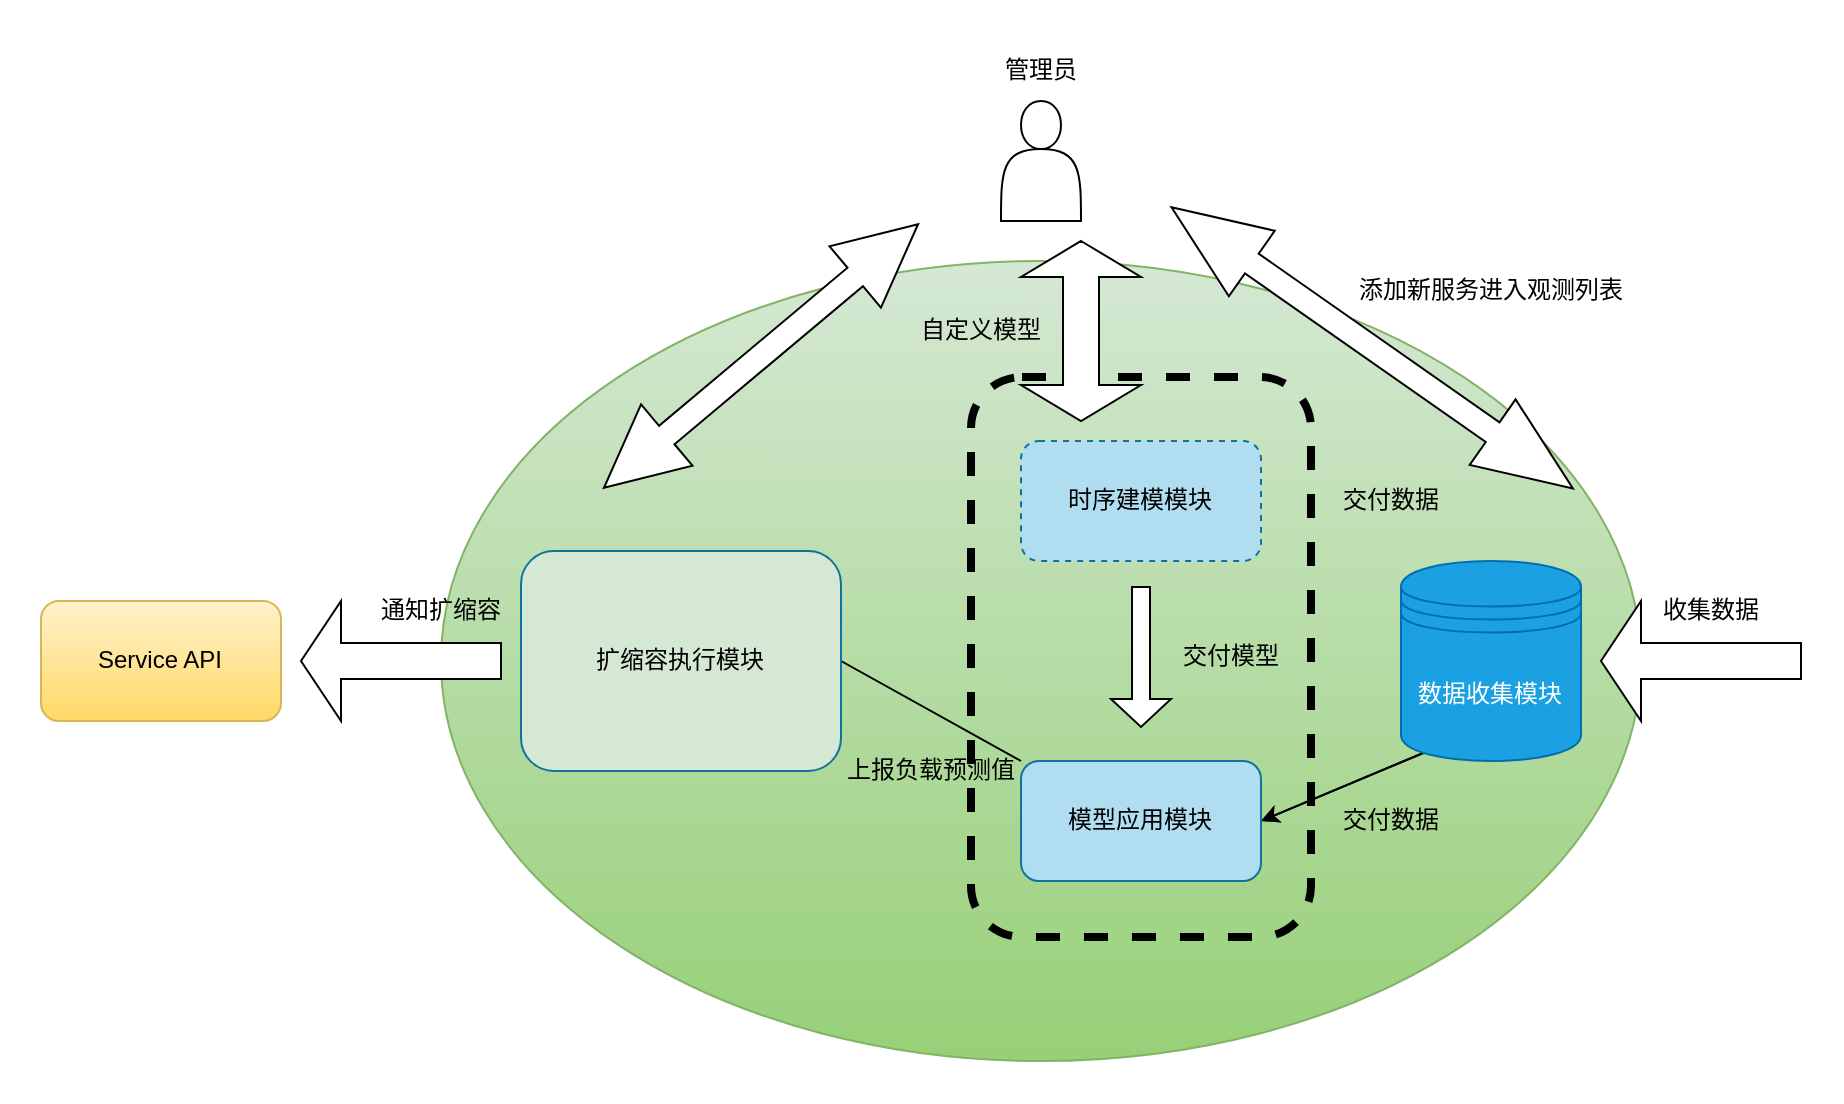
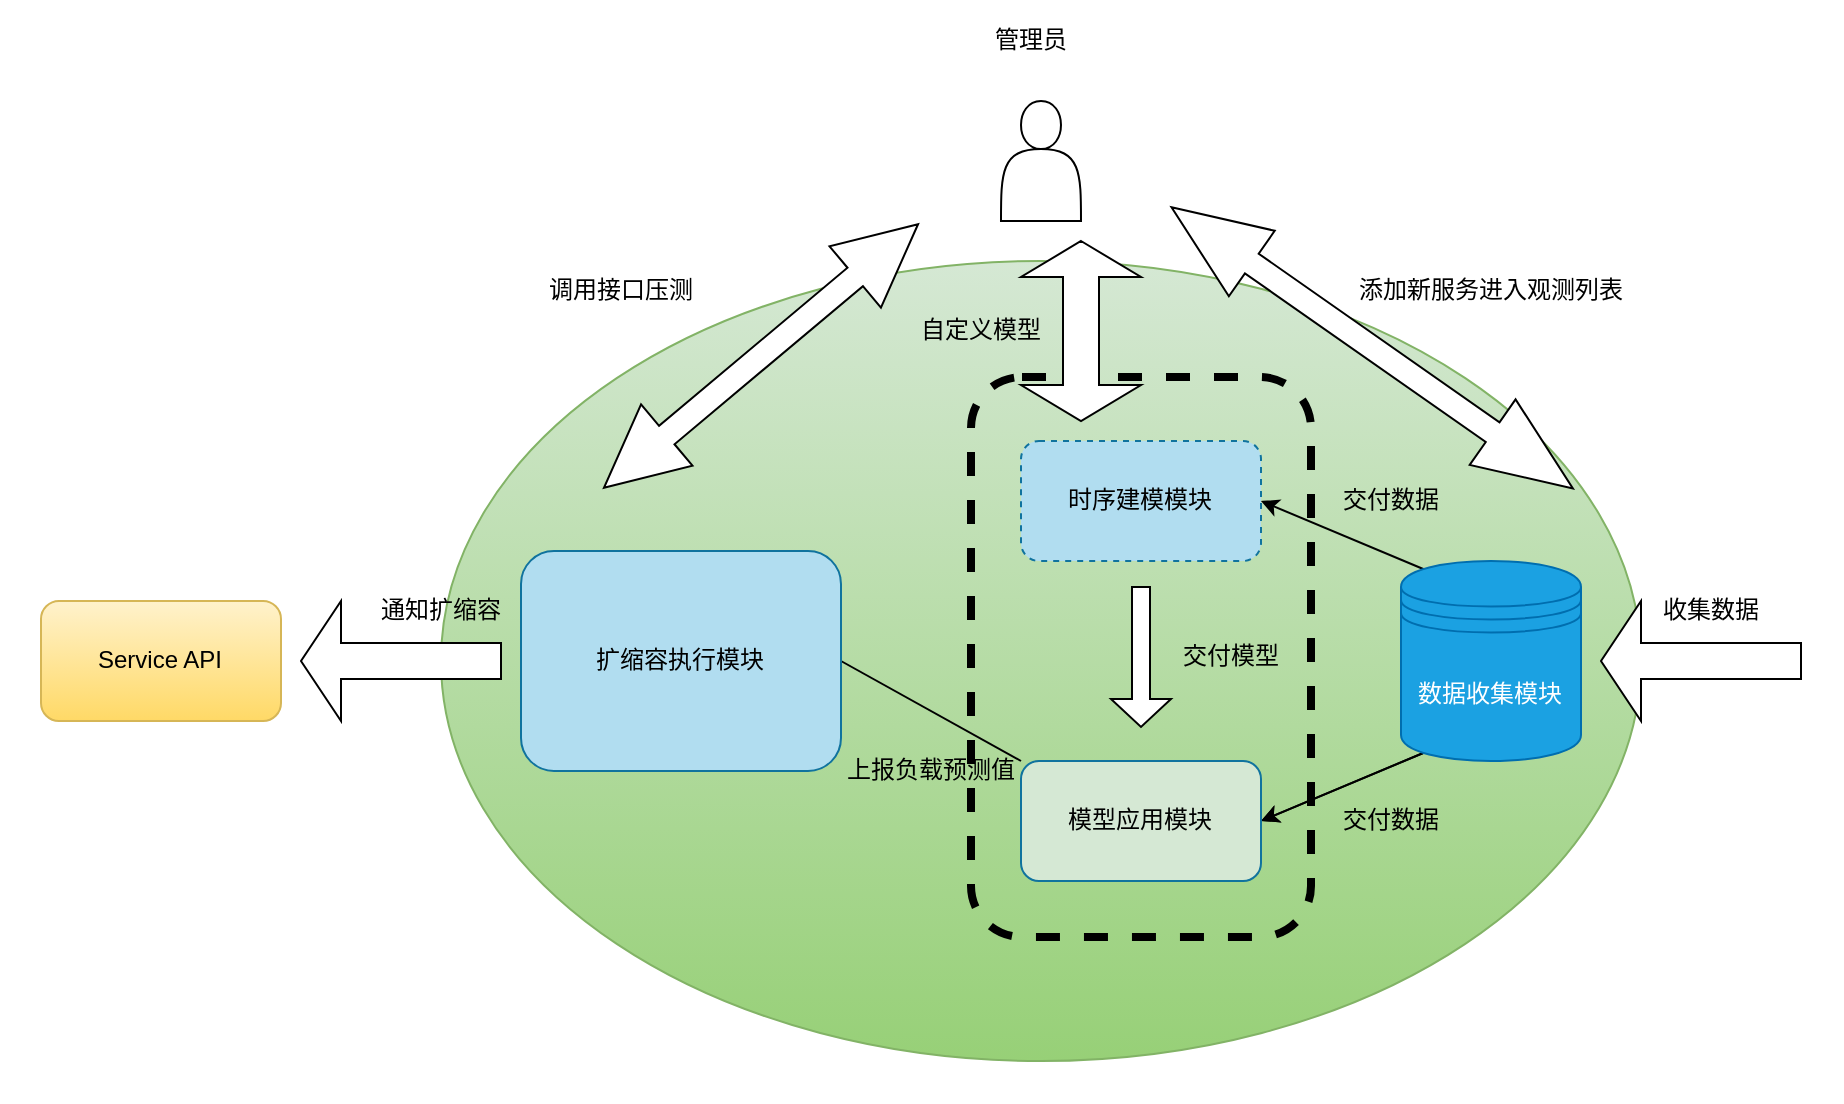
(1041, 71) -> (1031, 41)
none -> (621, 291)
none -> (1349, 538)
(681, 661) -> (681, 661)
(1141, 821) -> (1141, 821)
